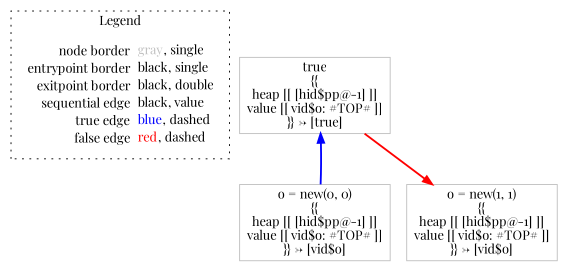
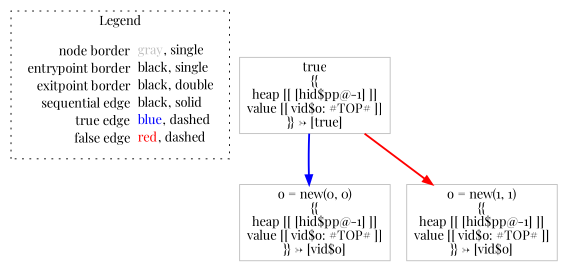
(186, 103) -> (185, 103)
(321, 164) -> (309, 154)
